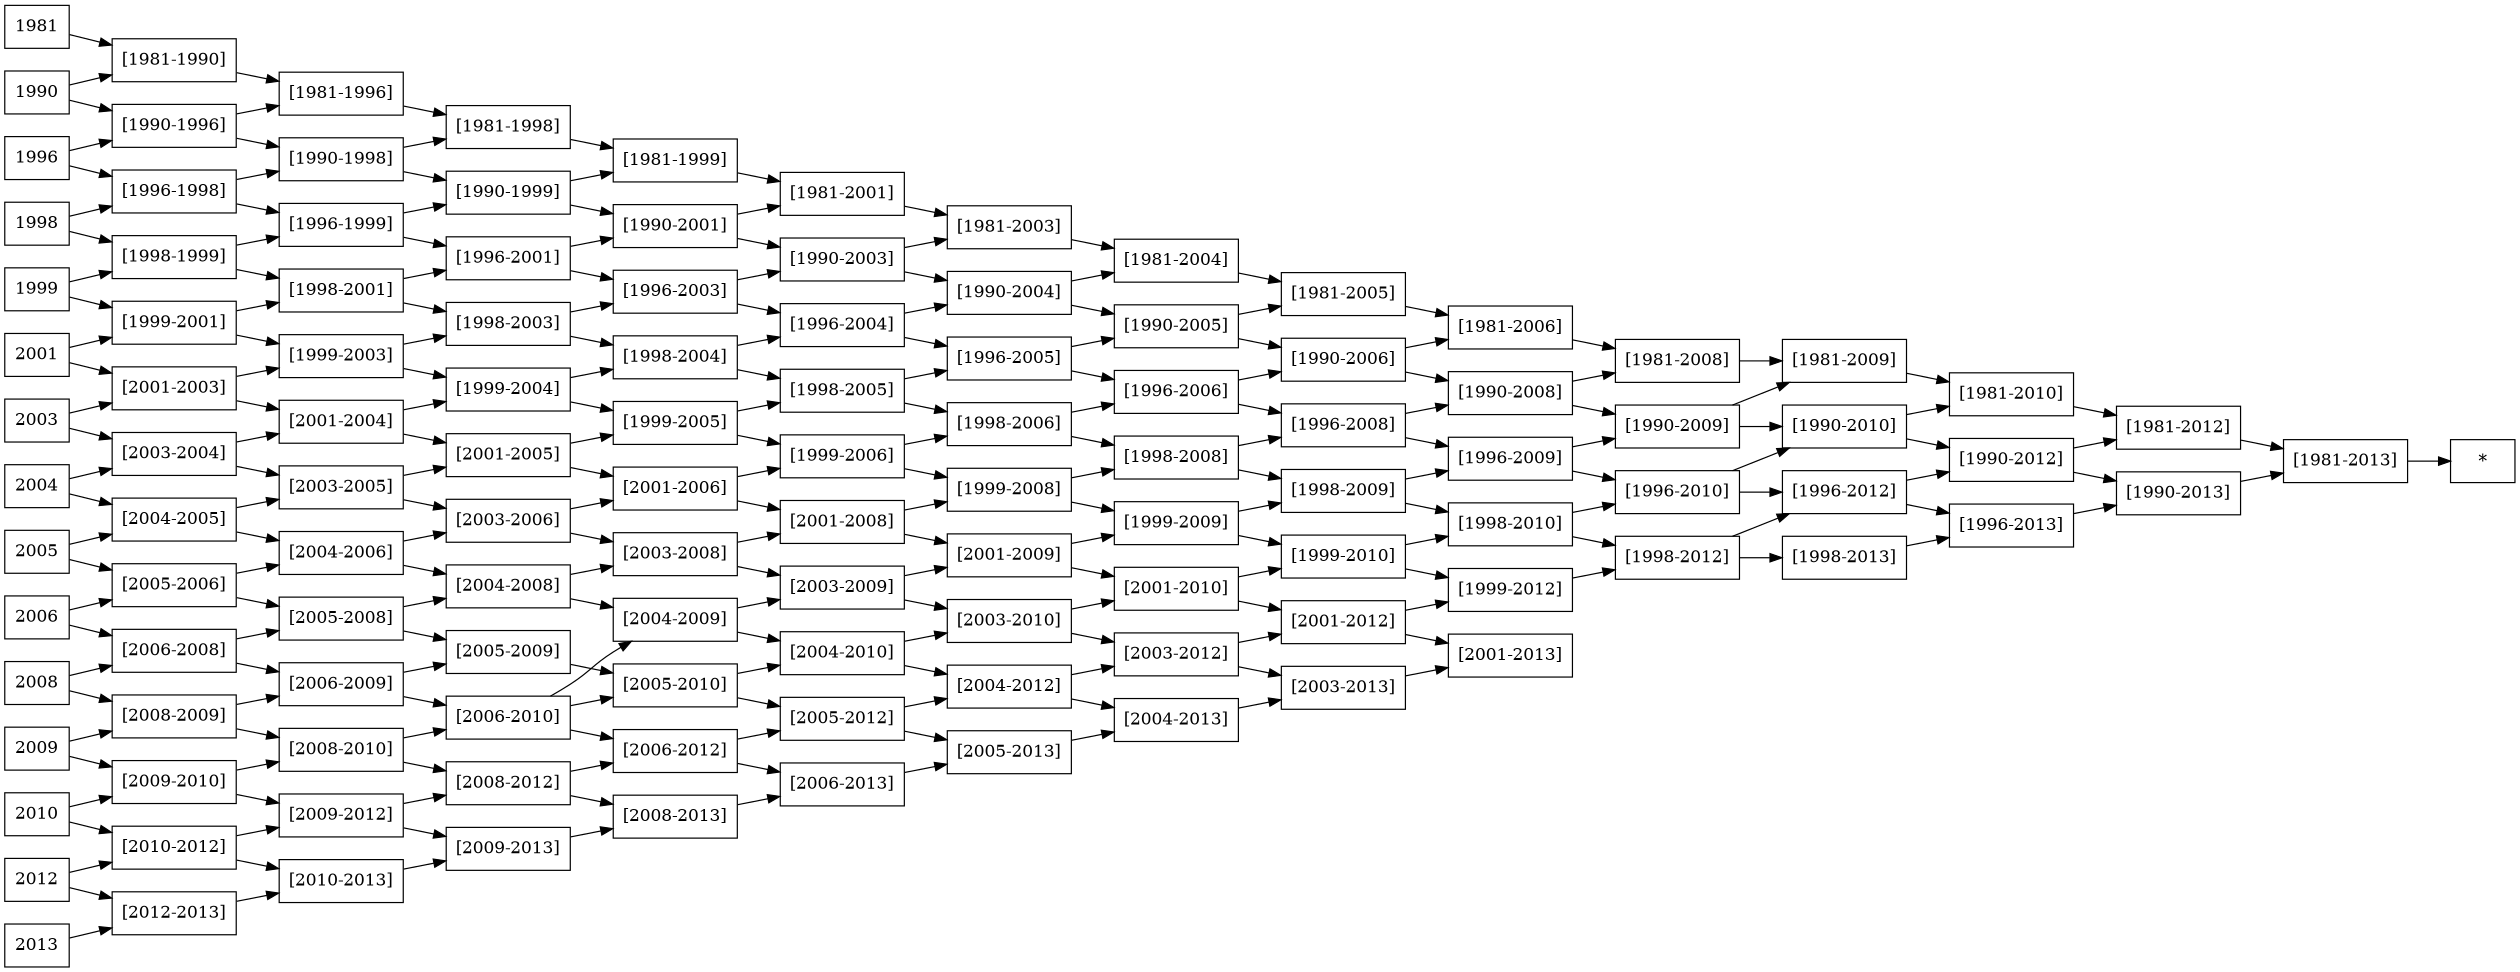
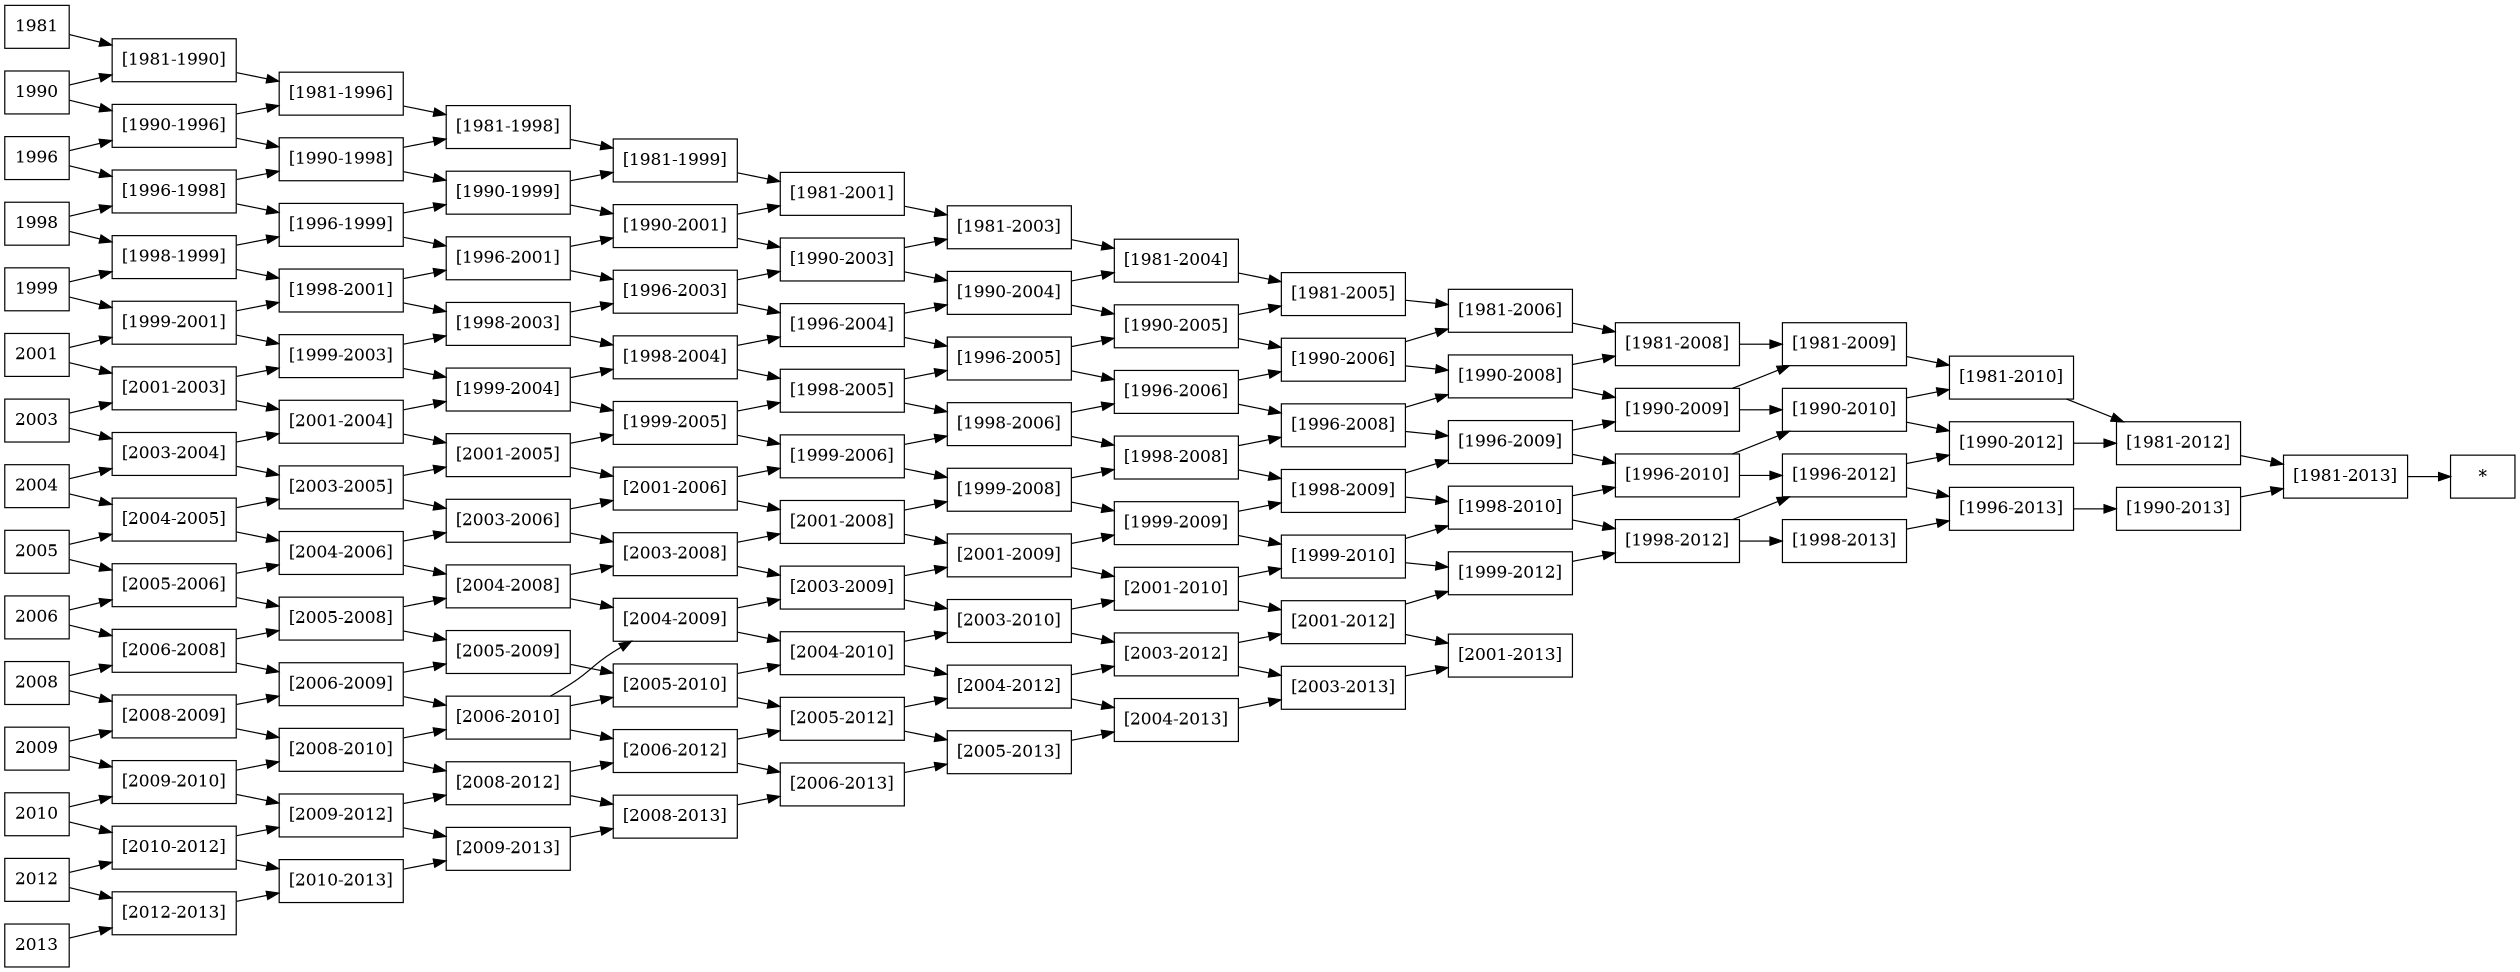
(2089, 475) -> none
